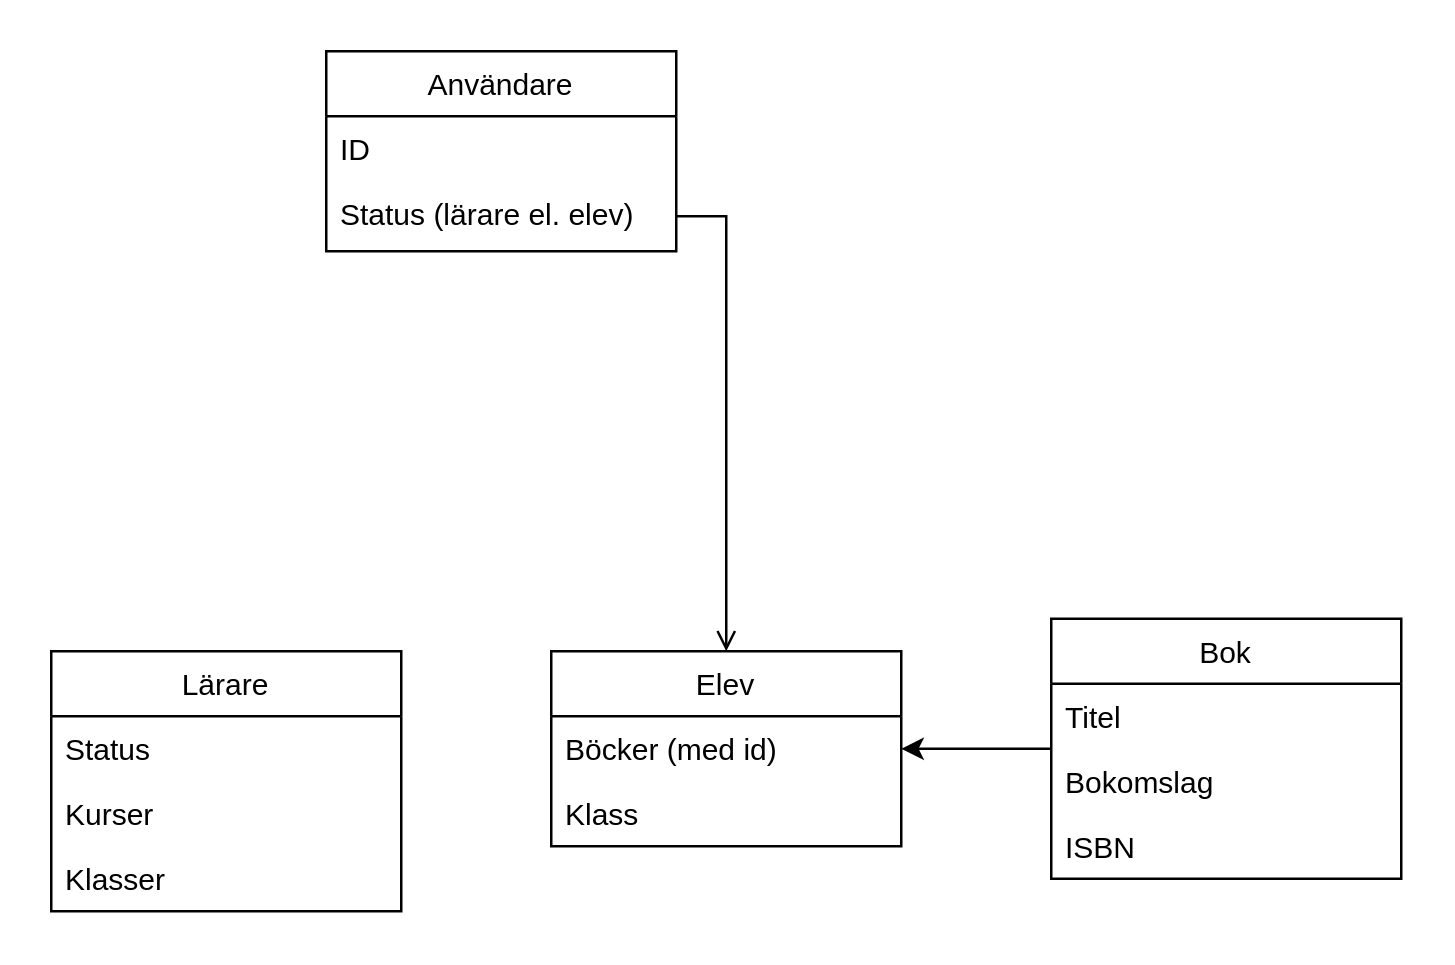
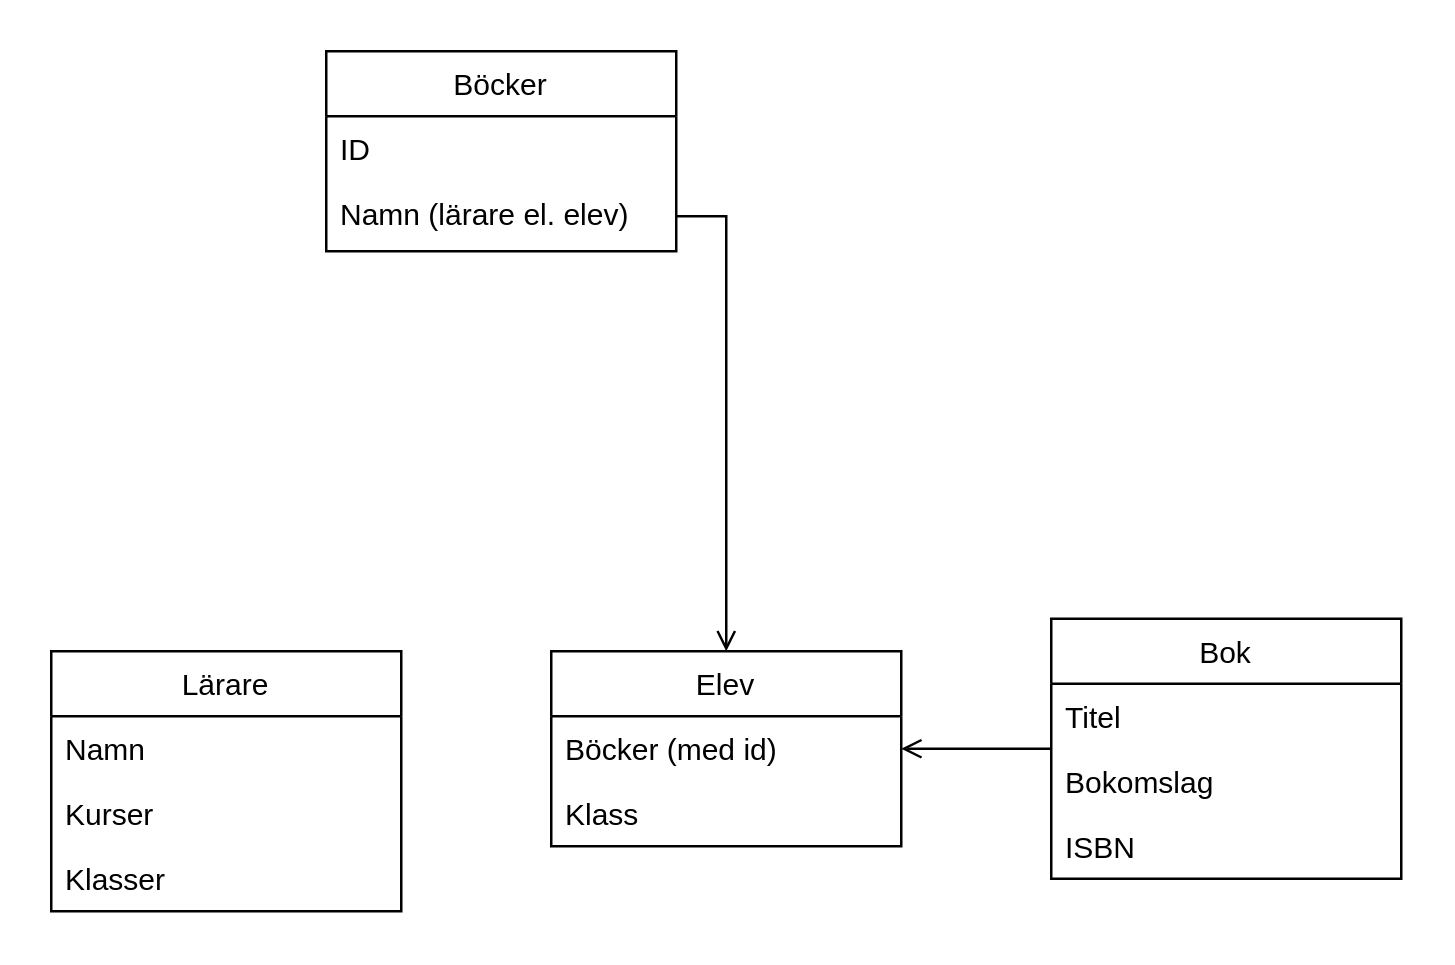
(500, 85) -> (500, 85)
(514, 215) -> (498, 215)
(919, 749) -> (915, 749)
(115, 750) -> (99, 750)
